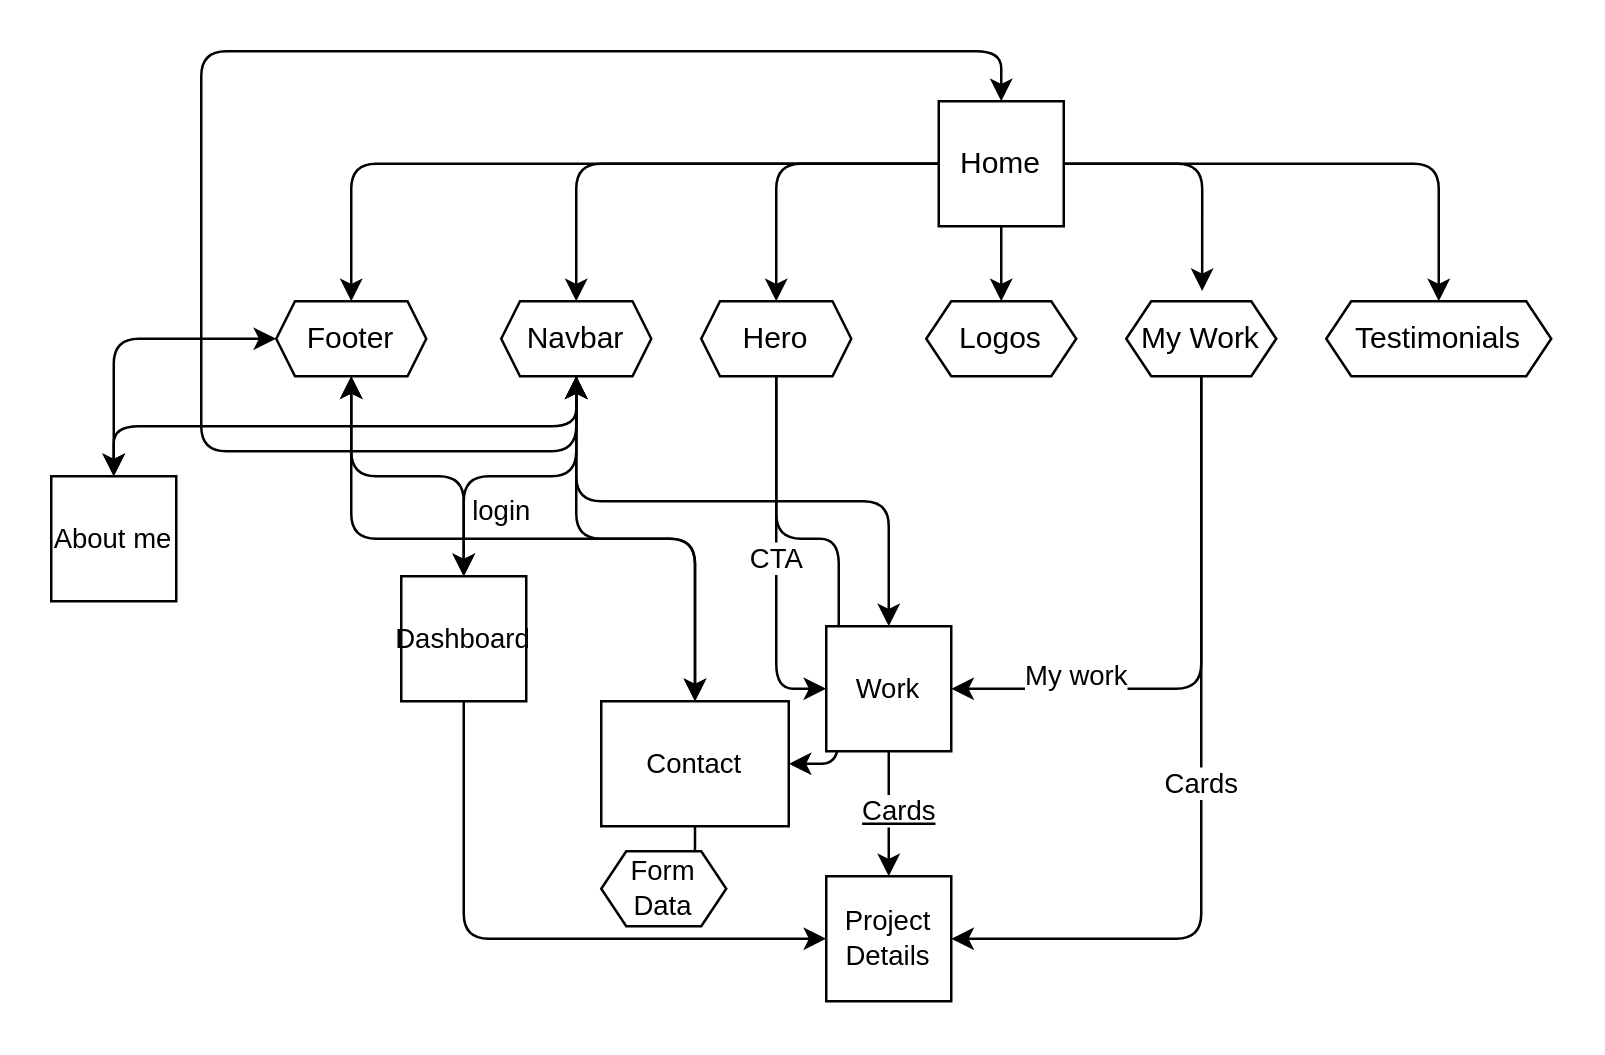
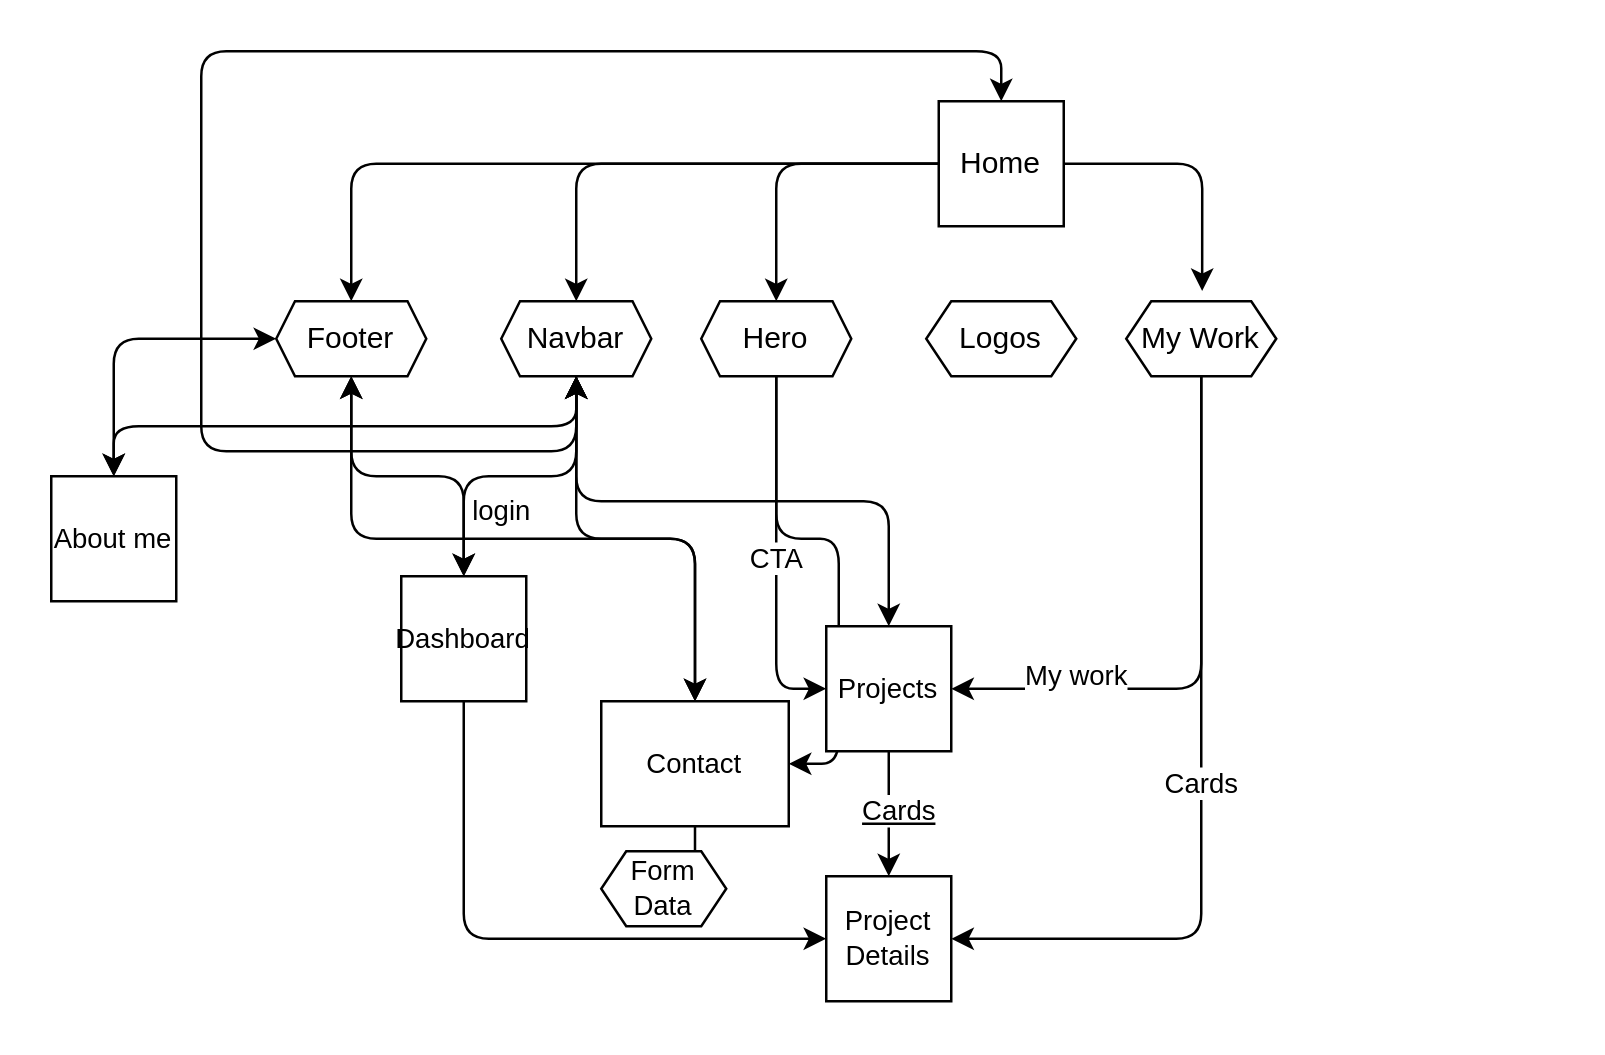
(1369, 164) -> none
(1001, 268) -> none
(1439, 339) -> none
(889, 689) -> (889, 689)
